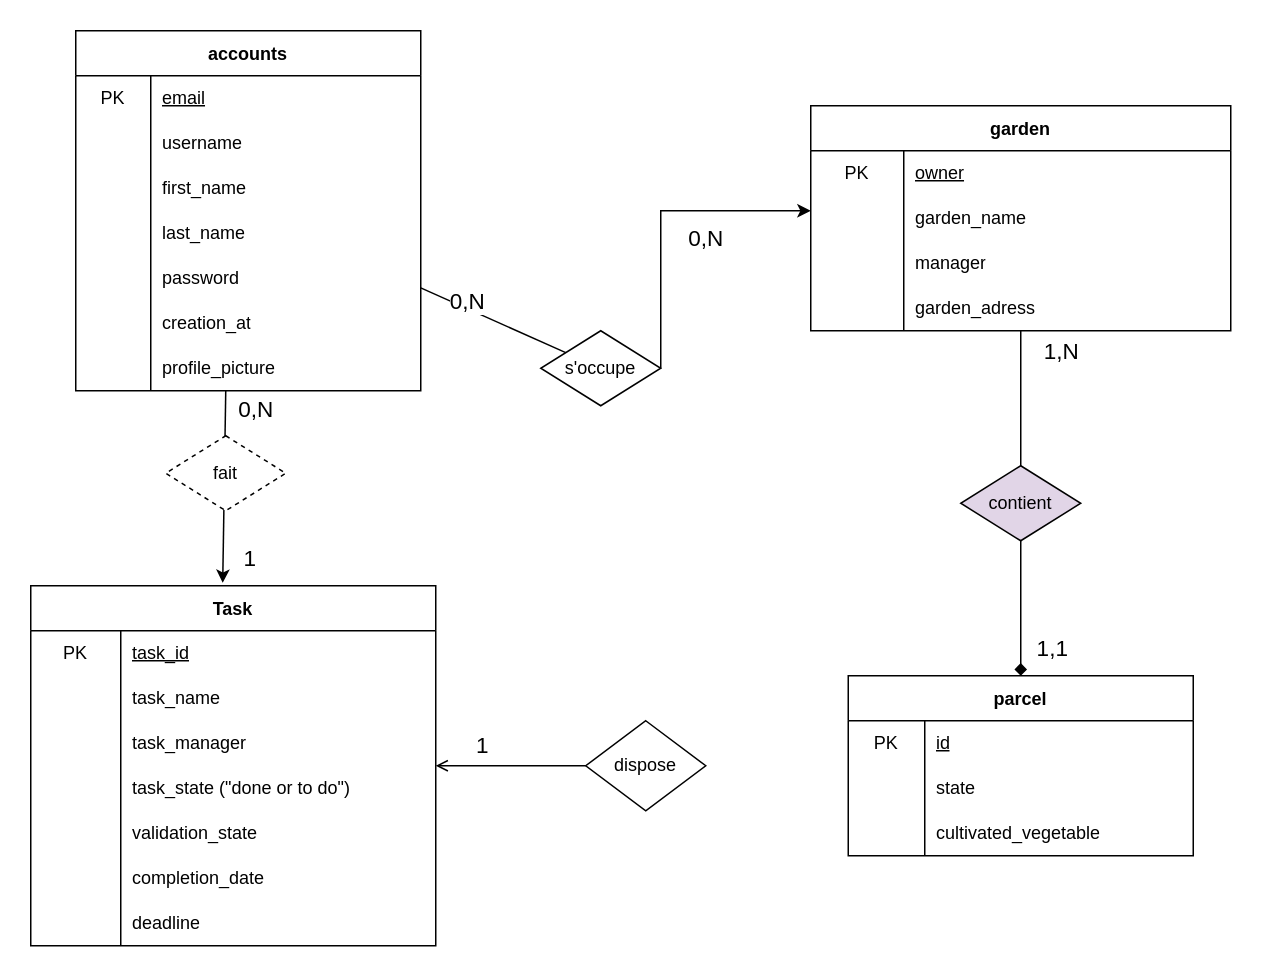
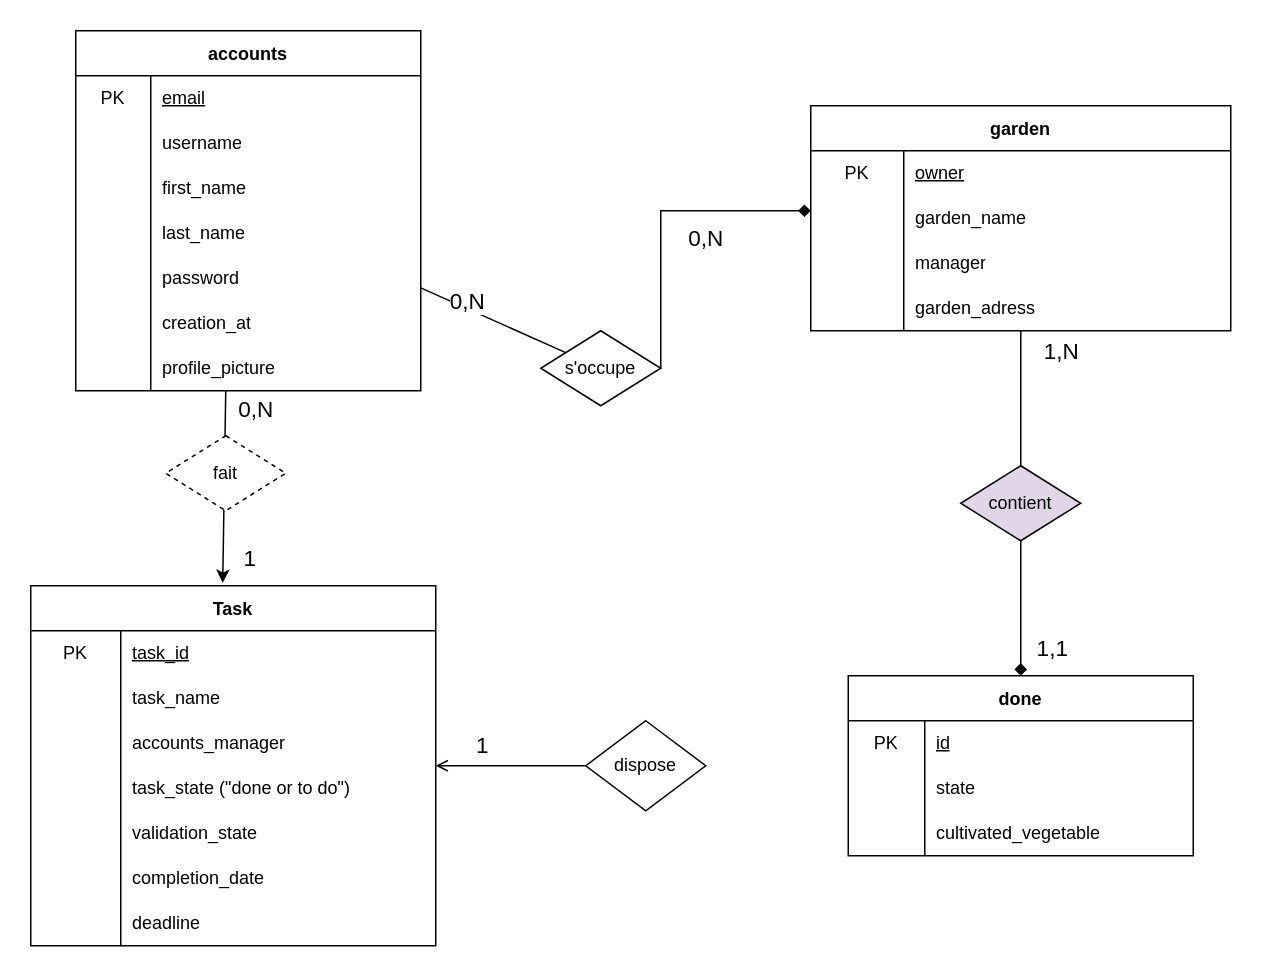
(799, 211) -> (798, 211)
(1020, 699) -> (1020, 699)
(193, 743) -> (213, 743)
